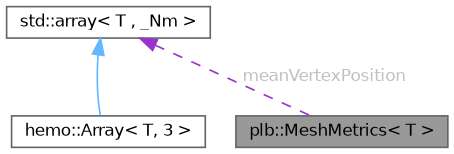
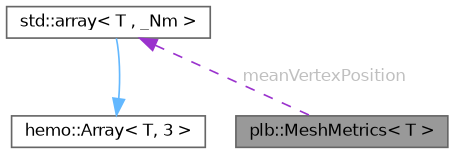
(97, 85) -> (119, 68)
